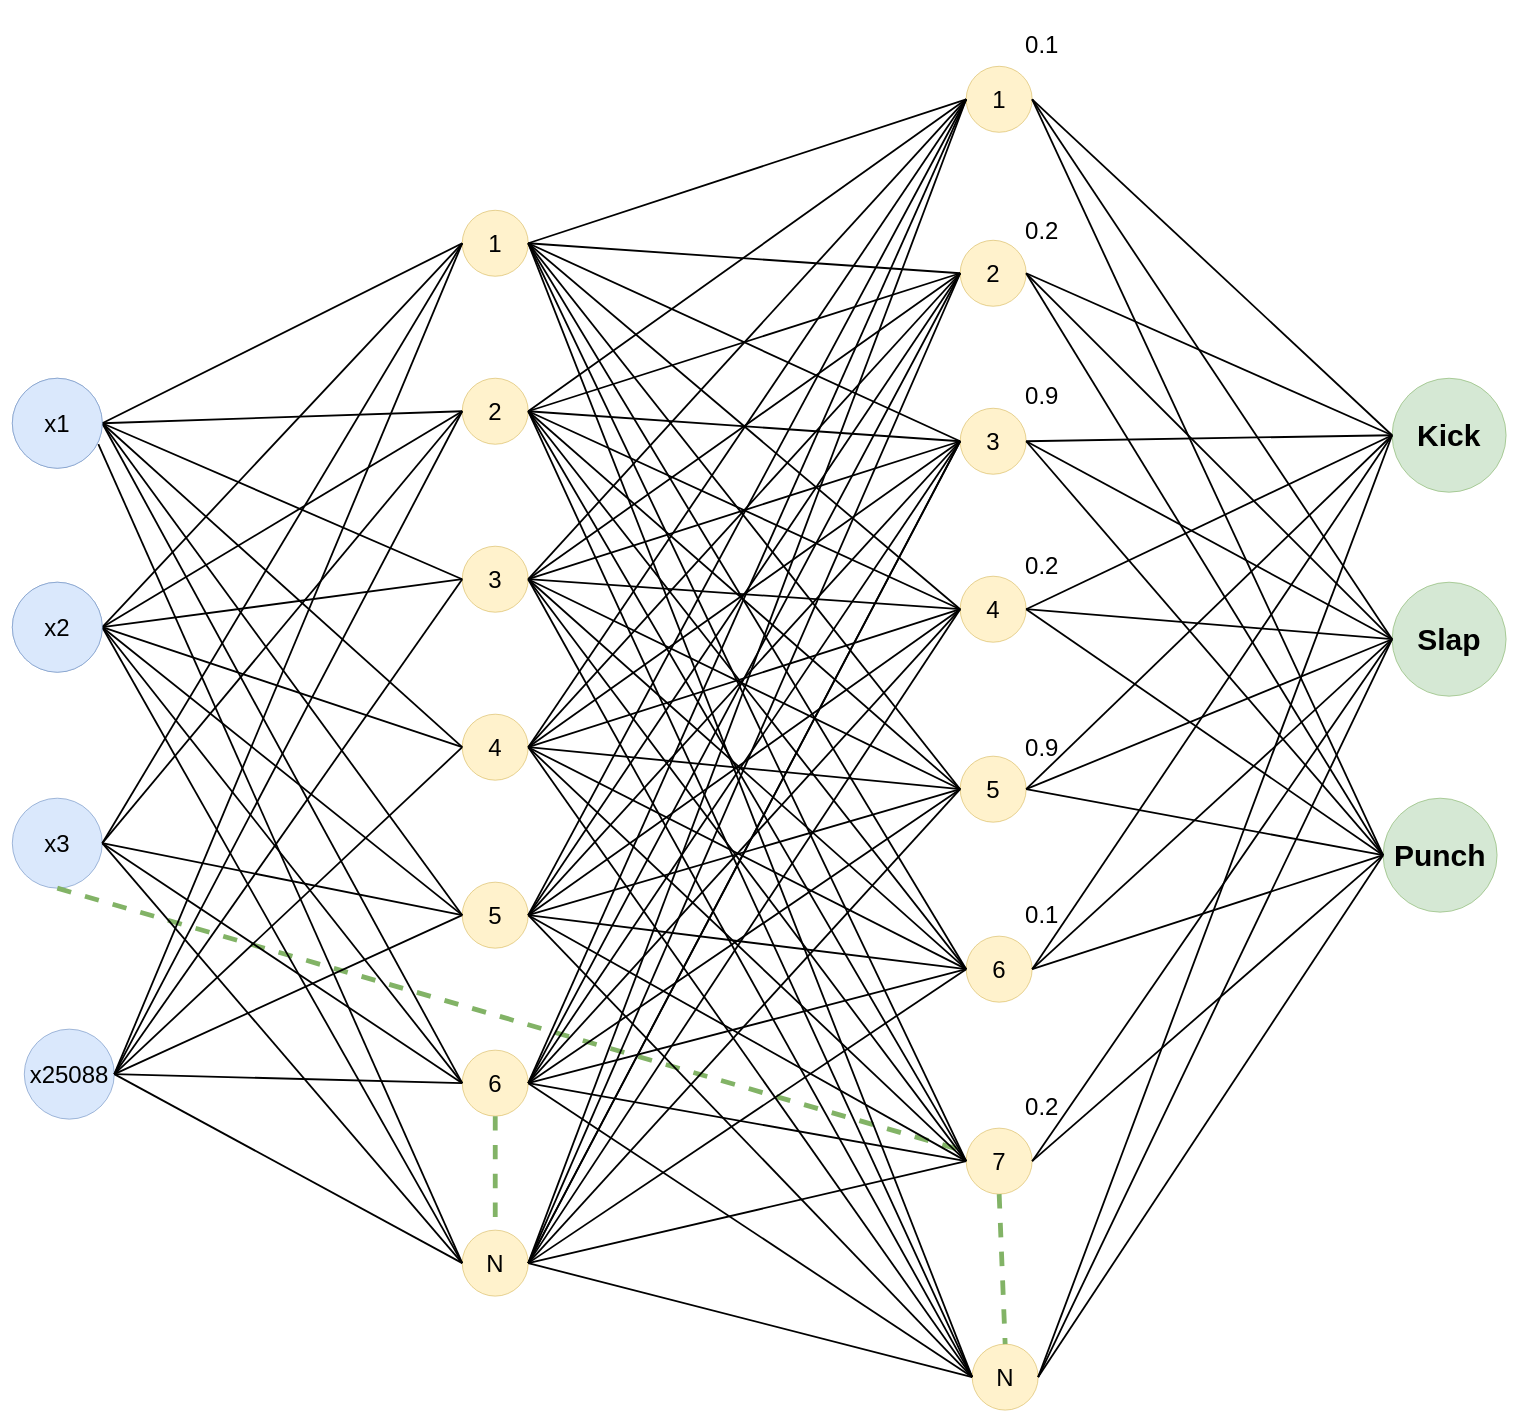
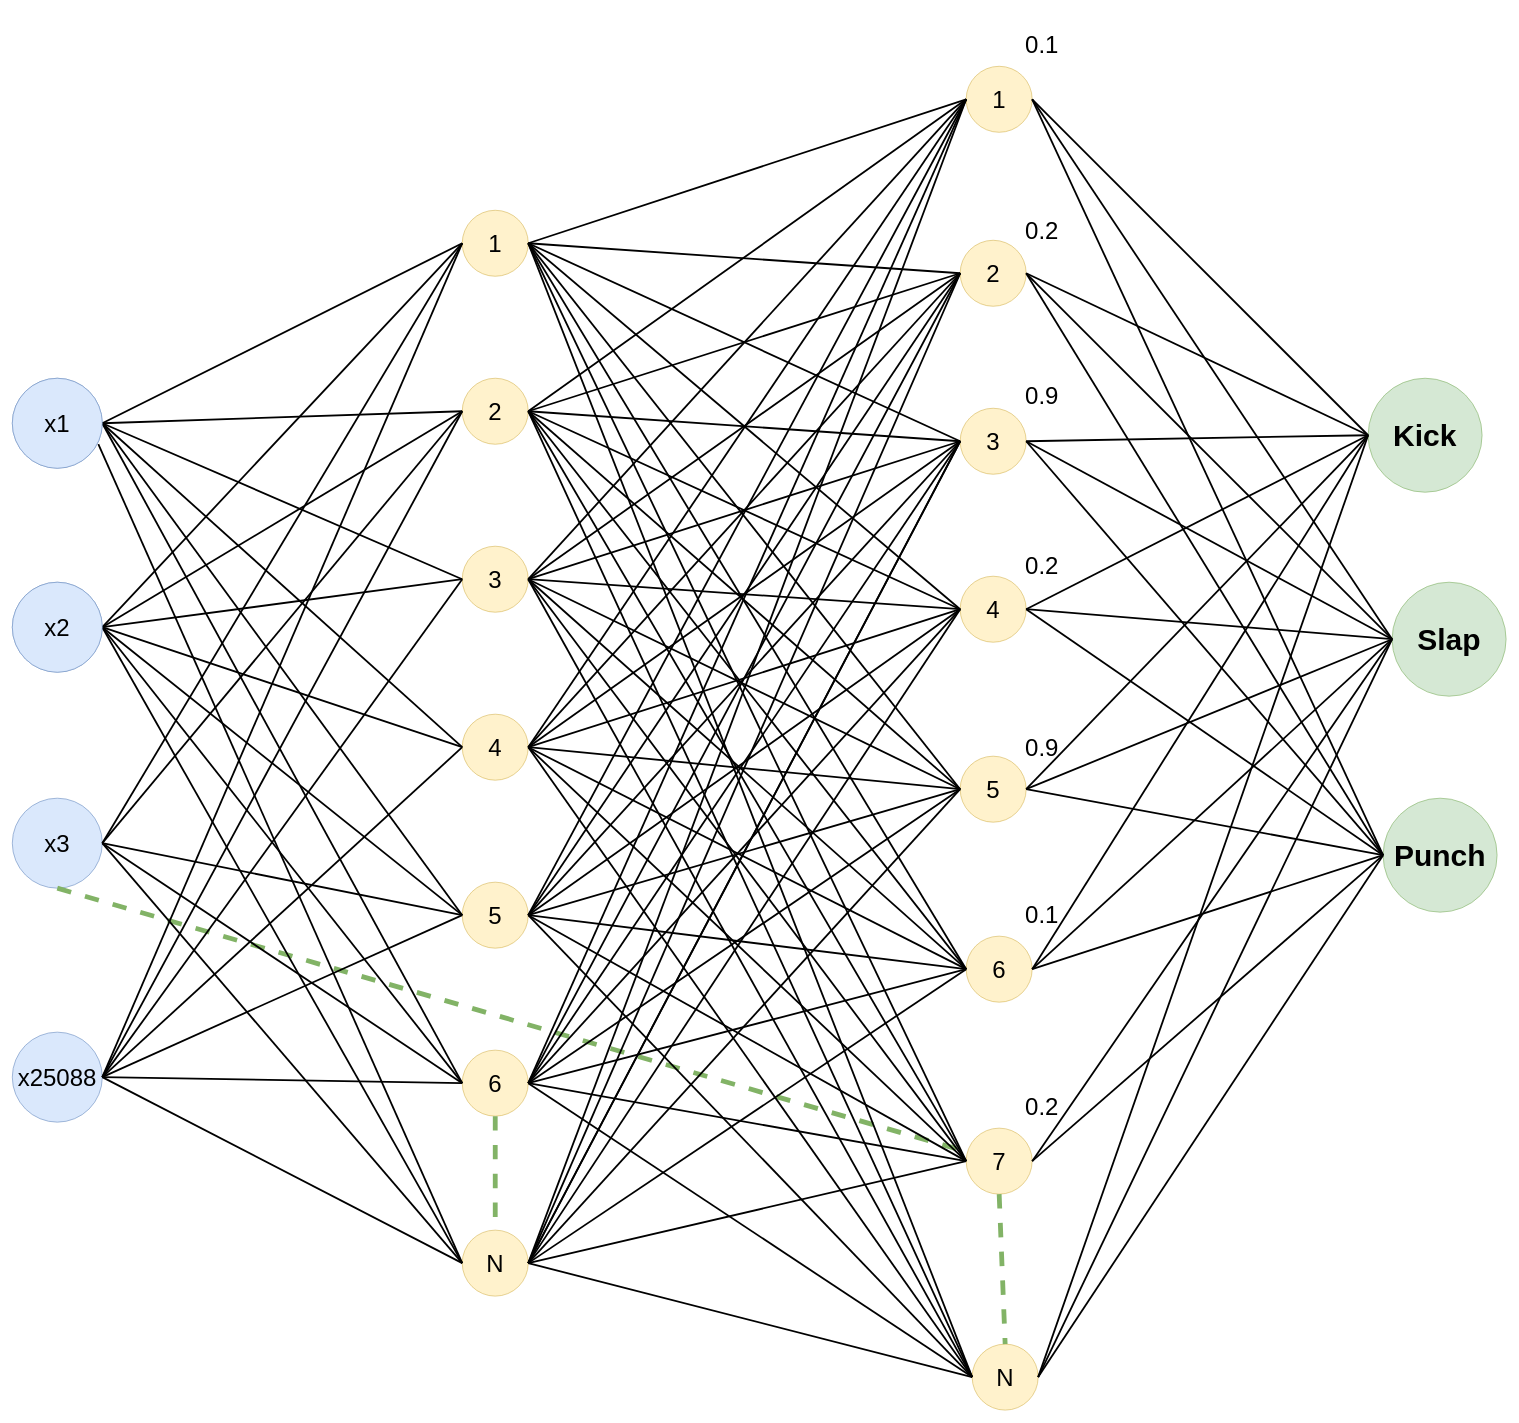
(1449, 435) -> (1425, 435)
(69, 1074) -> (57, 1077)
